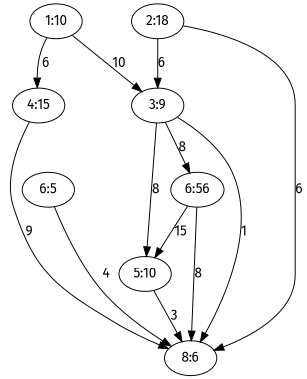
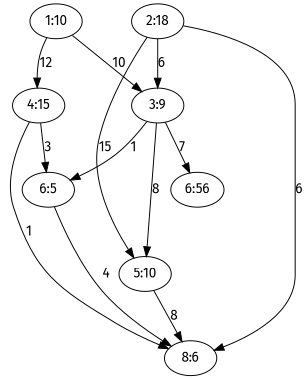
(46, 63) -> (46, 63)
none -> (43, 143)
(182, 148) -> (182, 148)
(241, 216) -> (117, 154)
(174, 228) -> (99, 141)
(29, 232) -> (29, 232)
(194, 269) -> none
(174, 316) -> (174, 316)
